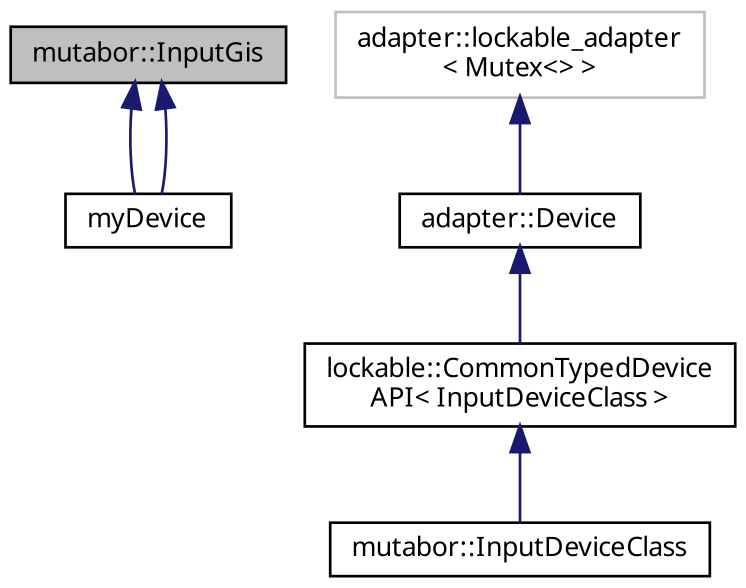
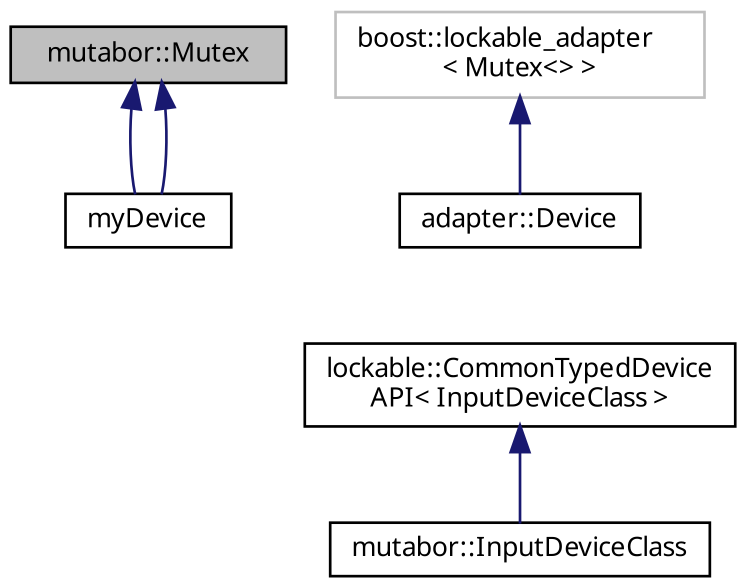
(148, 55) -> (148, 55)
(520, 55) -> (520, 55)
(520, 309) -> none
